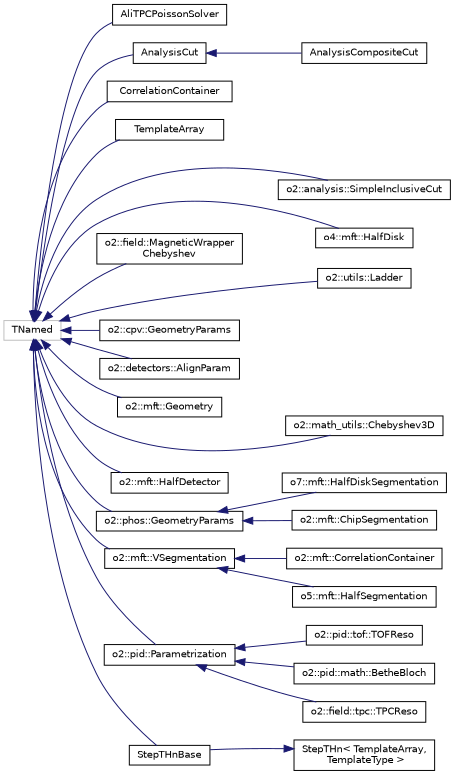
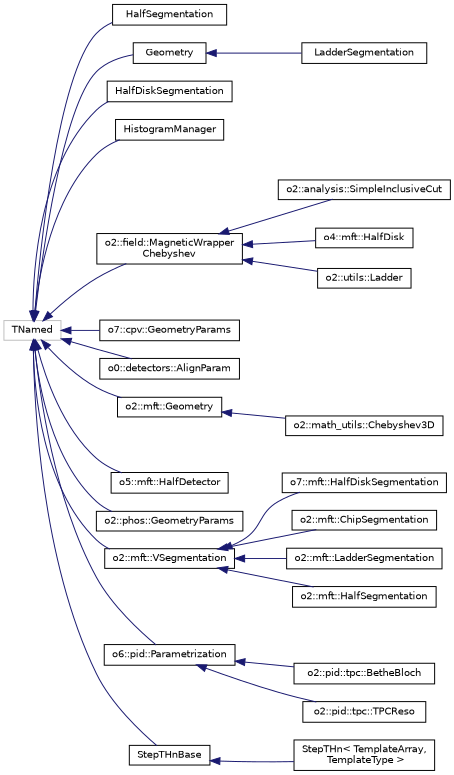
(170, 15) -> (170, 15)
(170, 53) -> (170, 53)
(364, 53) -> (364, 53)
(170, 91) -> (170, 91)
(170, 130) -> (170, 130)
(146, 178) -> (281, 215)
(164, 203) -> (284, 242)
(193, 294) -> (285, 266)
(170, 330) -> (170, 330)
(170, 369) -> (170, 369)
(164, 447) -> (259, 416)
(170, 483) -> (170, 483)
(272, 501) -> (263, 516)
(272, 521) -> (272, 538)
(364, 559) -> (364, 559)
(364, 597) -> (364, 597)
(364, 635) -> none
(170, 655) -> (170, 655)
(364, 674) -> (364, 674)
(364, 712) -> (364, 712)
(247, 749) -> (257, 762)
